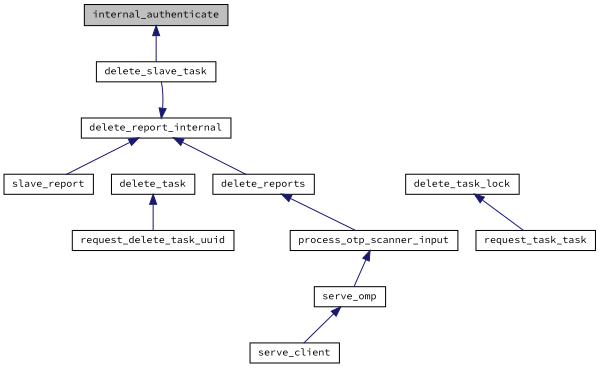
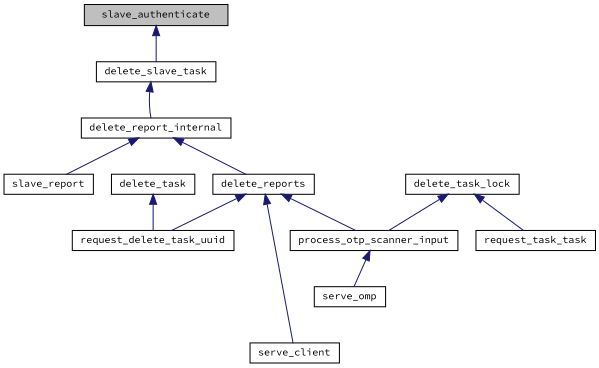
(156, 15) -> (156, 15)
(163, 95) -> (149, 105)
none -> (204, 215)
none -> (414, 215)
(319, 328) -> (280, 274)
